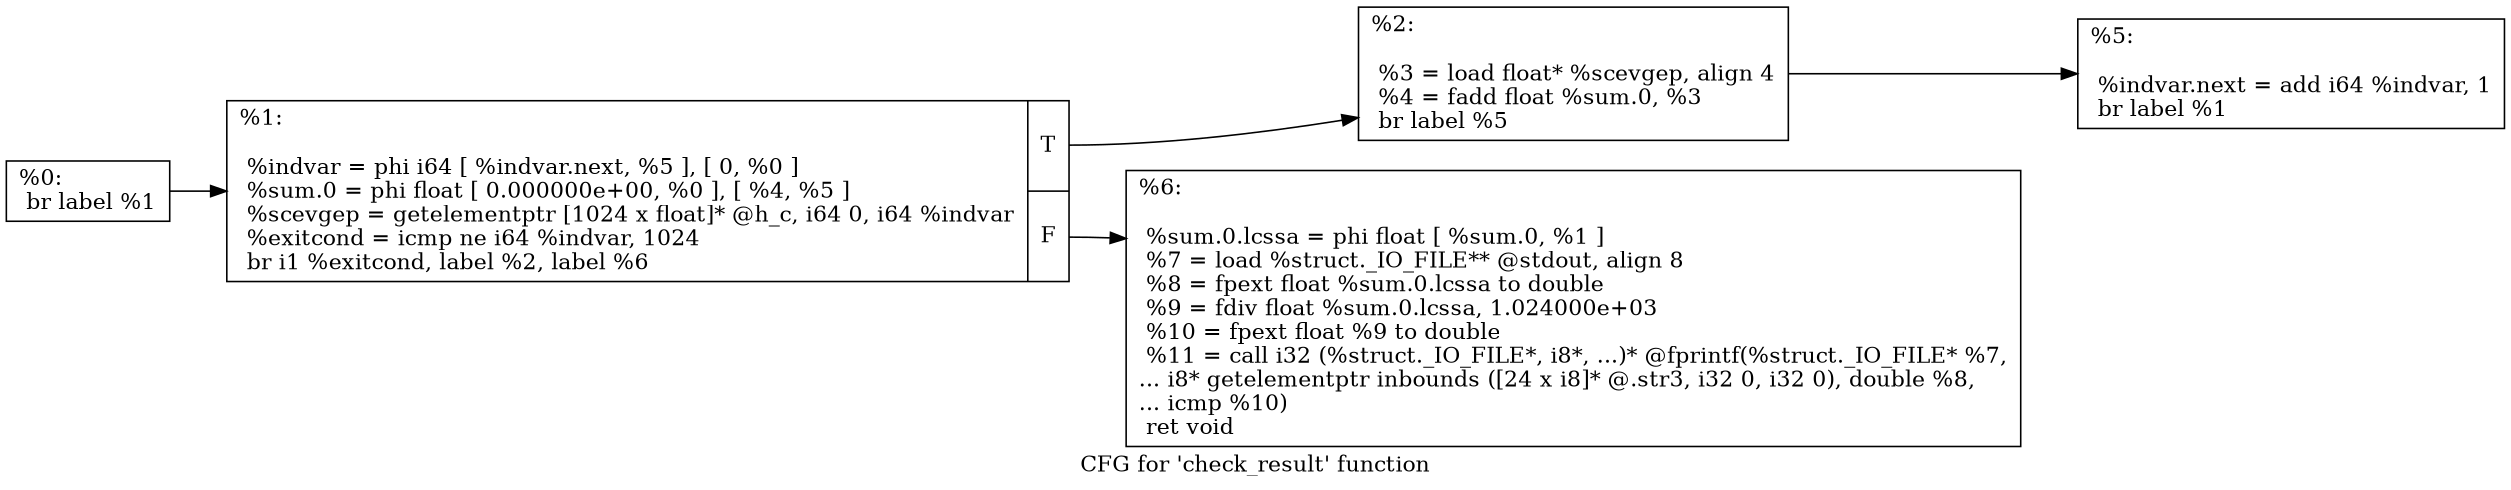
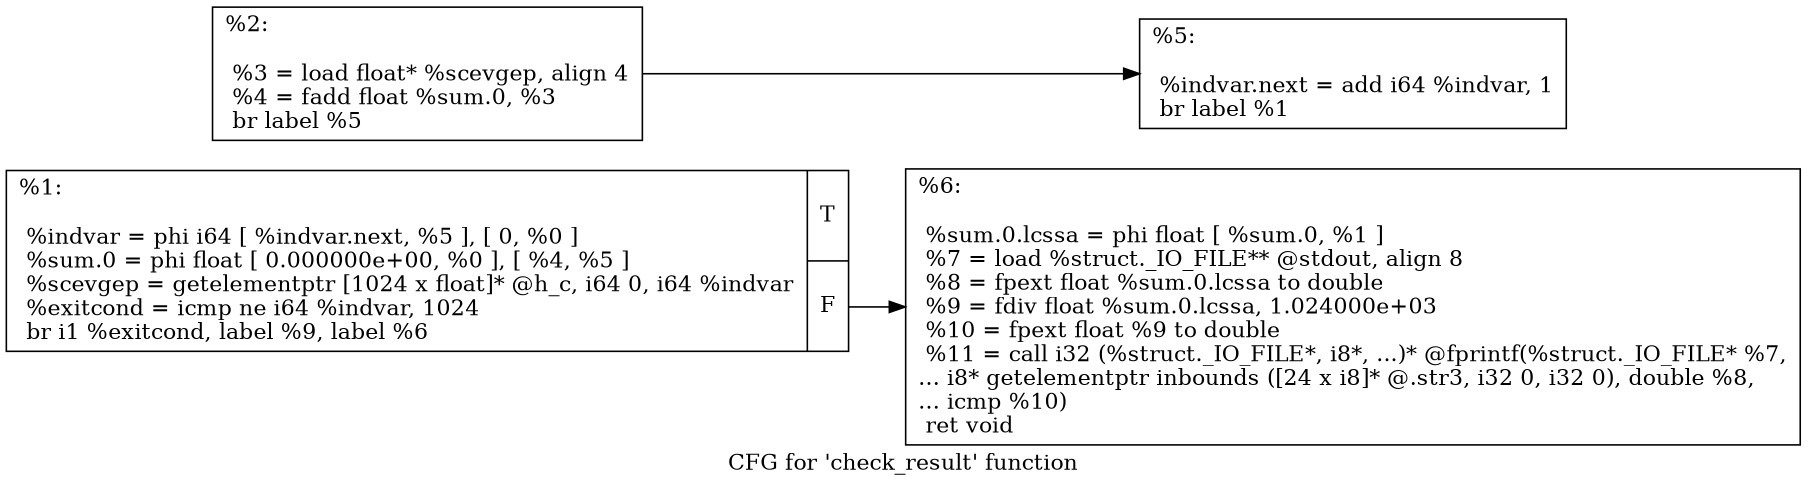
(1206, 138) -> none
(88, 191) -> none
(445, 263) -> (224, 332)
